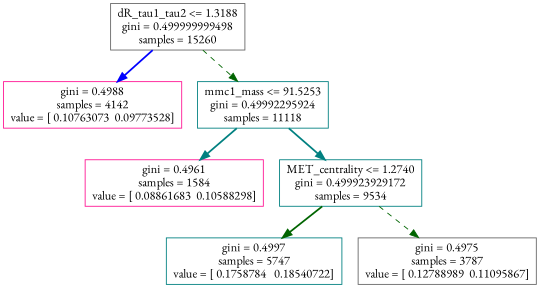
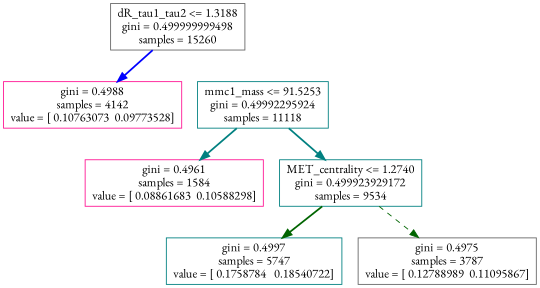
(217, 63) -> none
